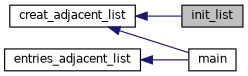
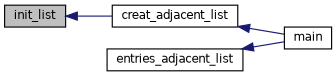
(164, 16) -> (95, 16)
